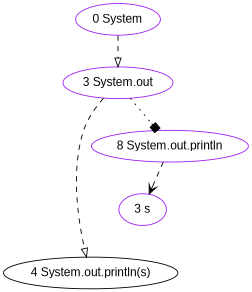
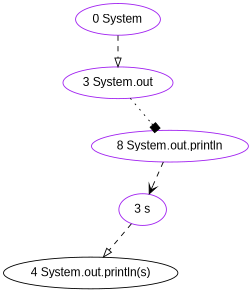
(77, 170) -> (120, 237)
